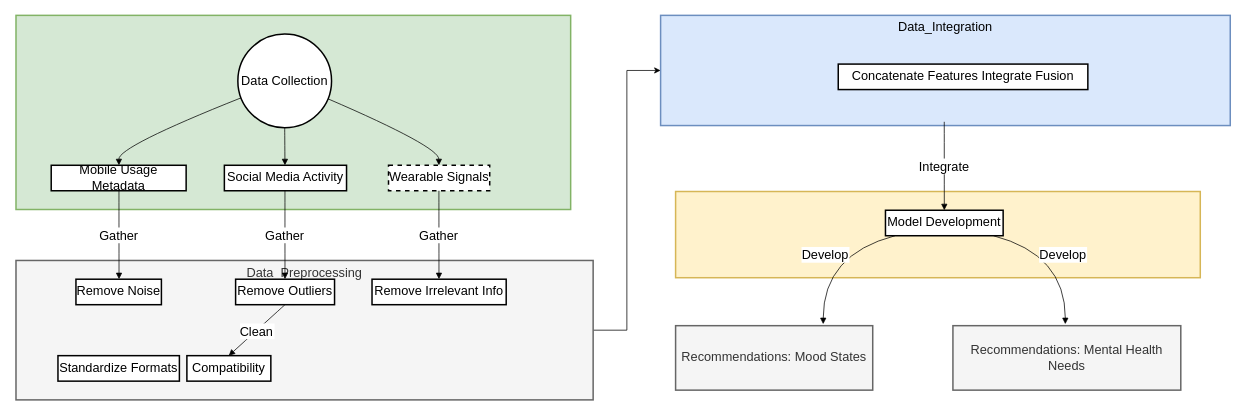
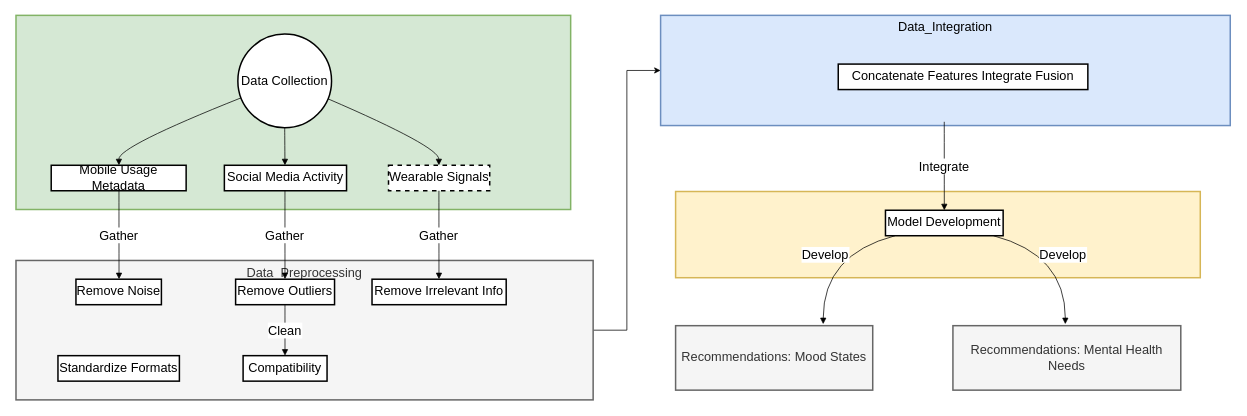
(228, 369) -> (285, 369)
